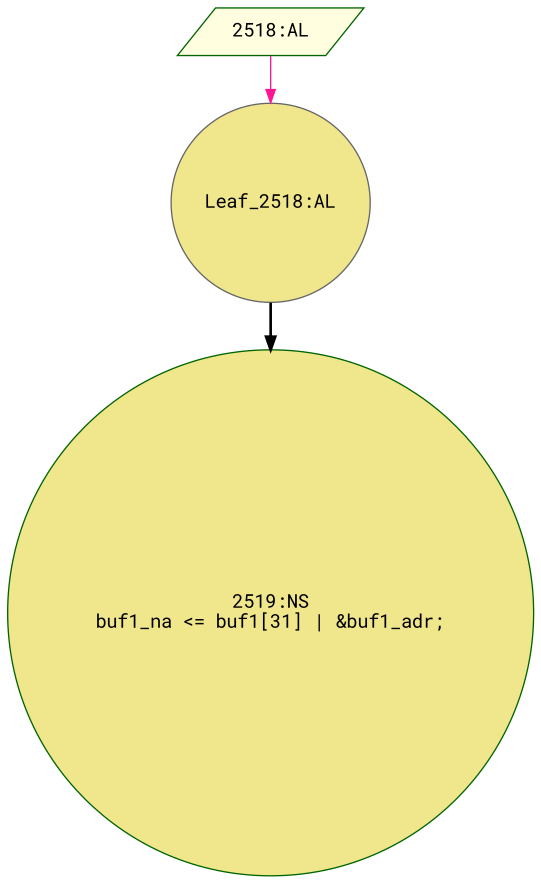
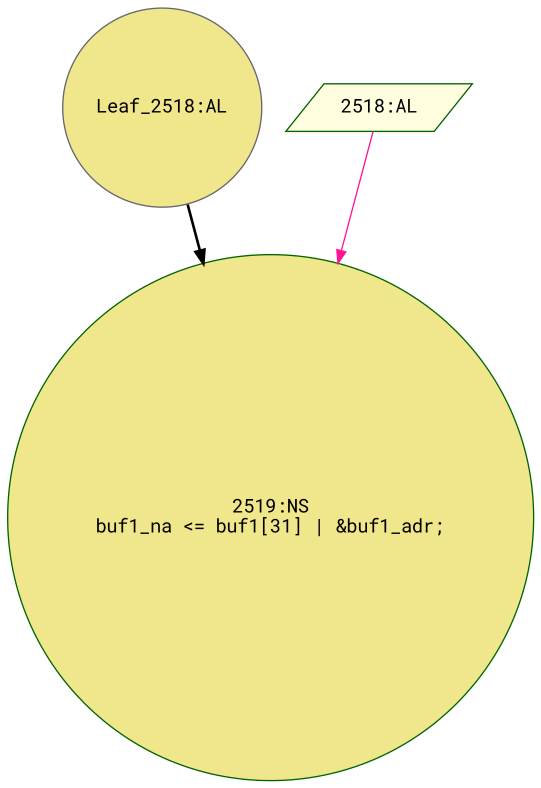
(271, 73) -> (357, 191)
